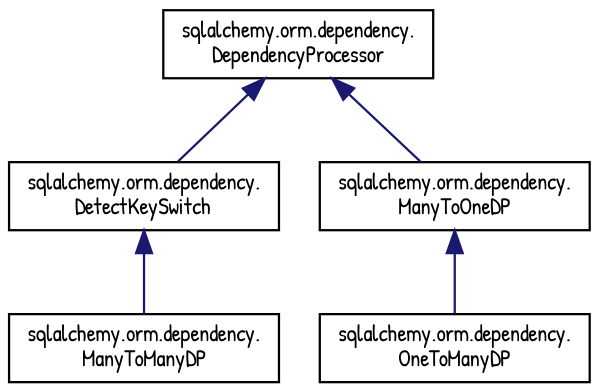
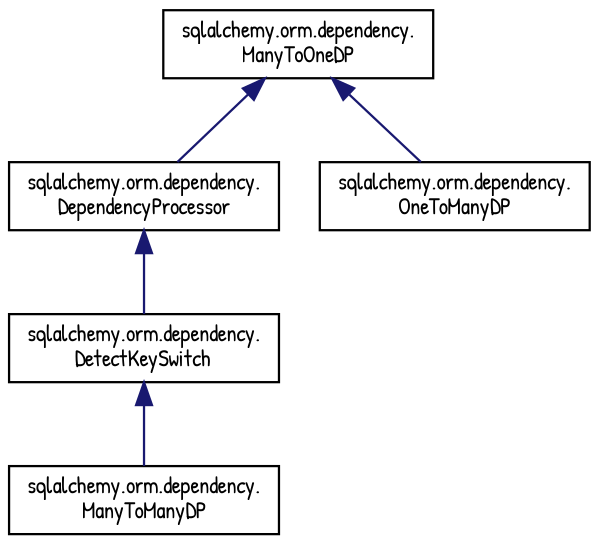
(385, 128) -> (213, 128)
